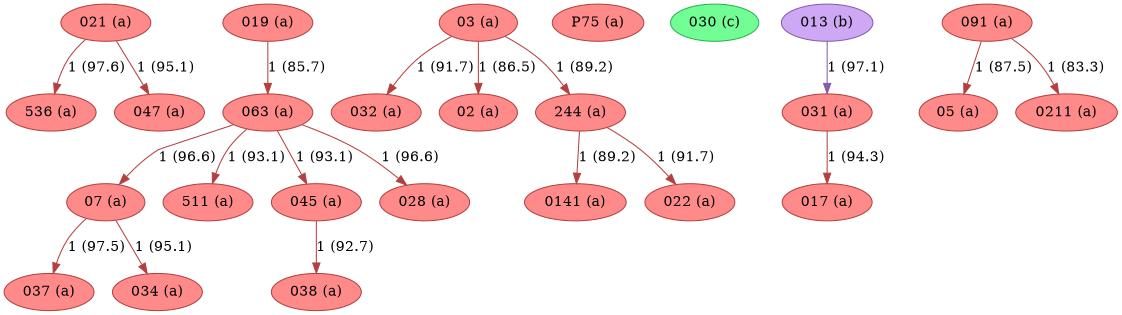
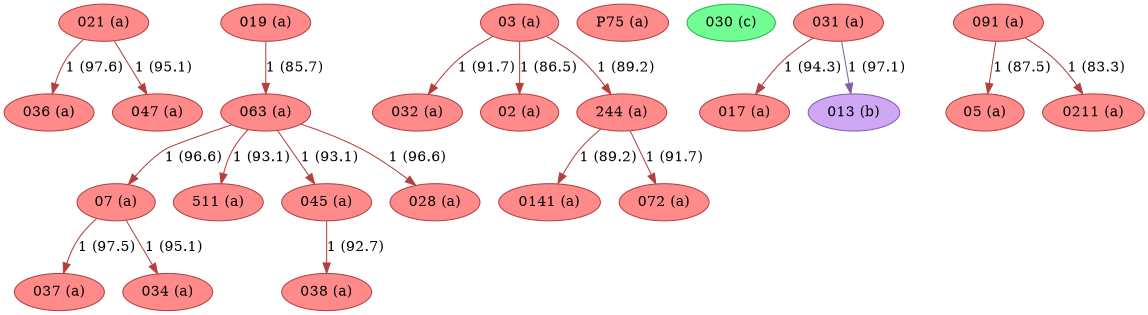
(827, 62) -> (845, 62)
(51, 112) -> (49, 112)
(690, 202) -> (664, 202)
